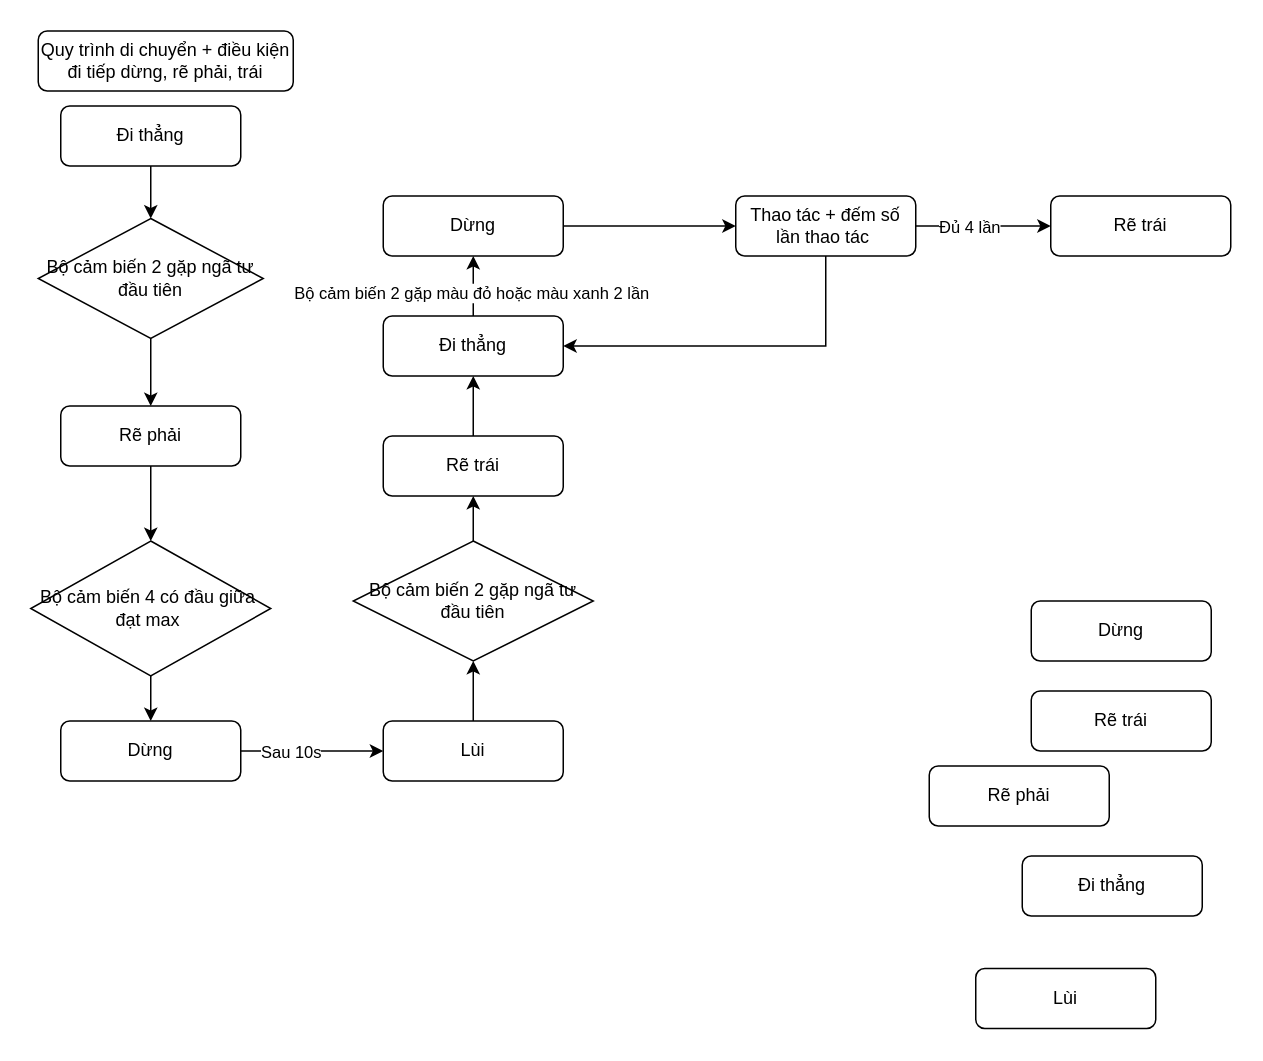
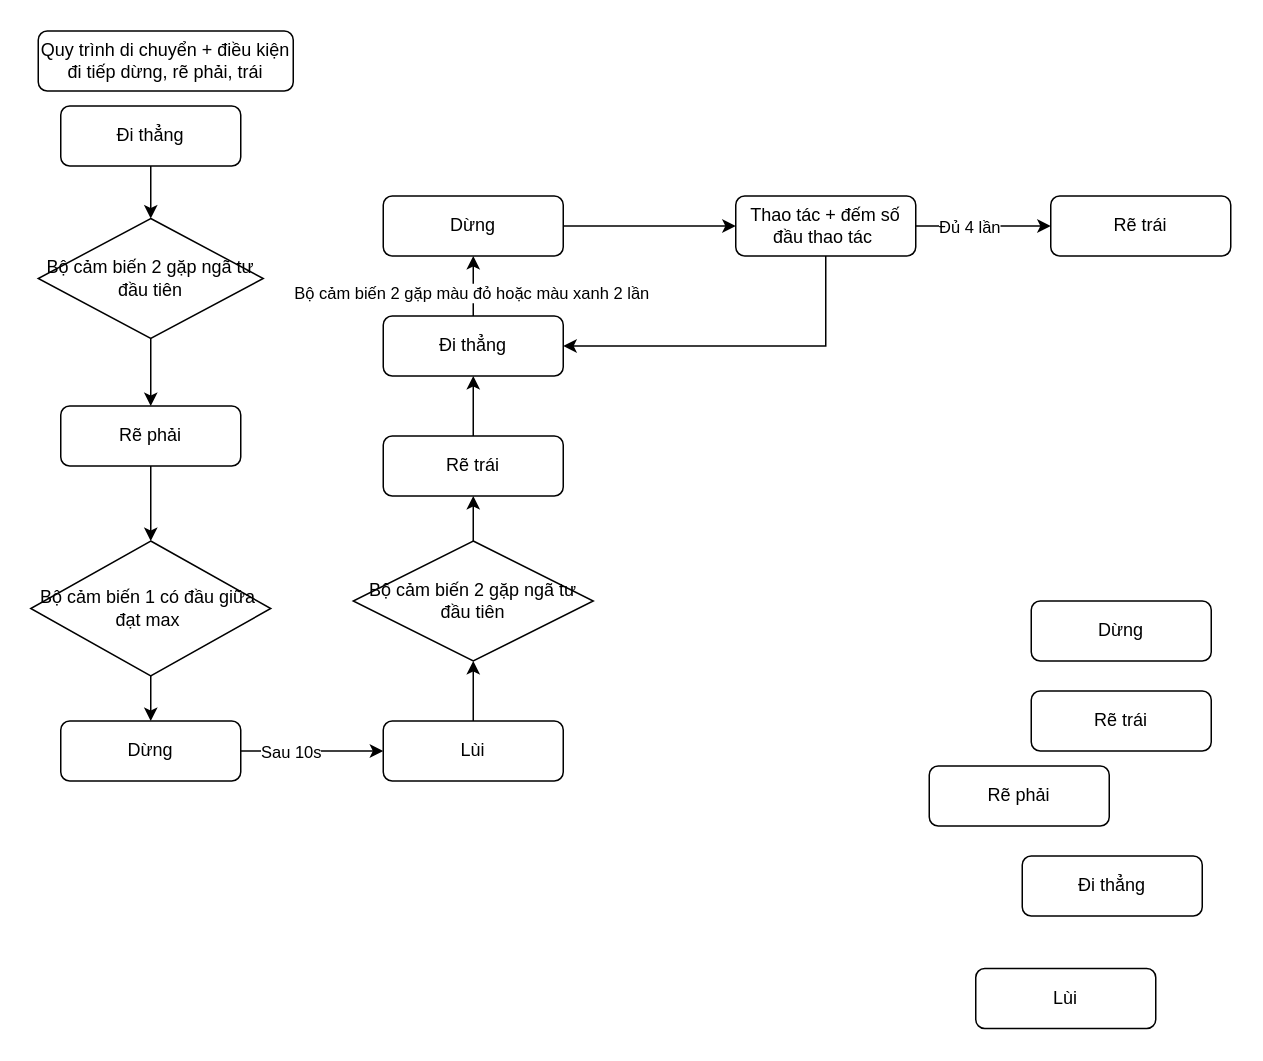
(826, 226) -> (826, 226)
(151, 608) -> (151, 608)
